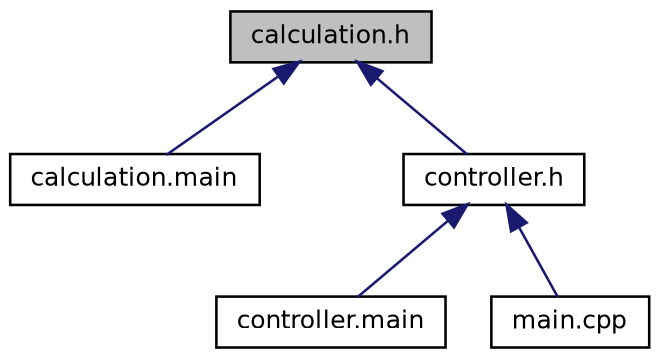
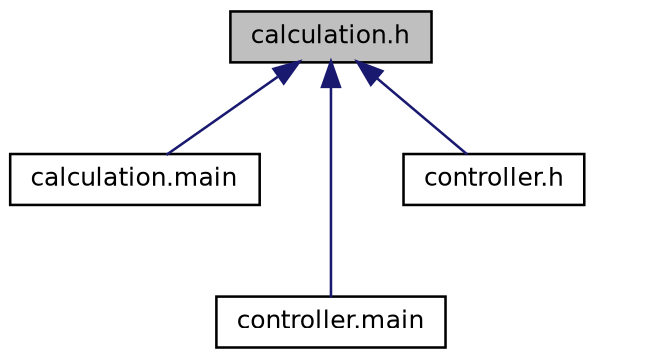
(403, 259) -> (331, 192)
(570, 322) -> none
